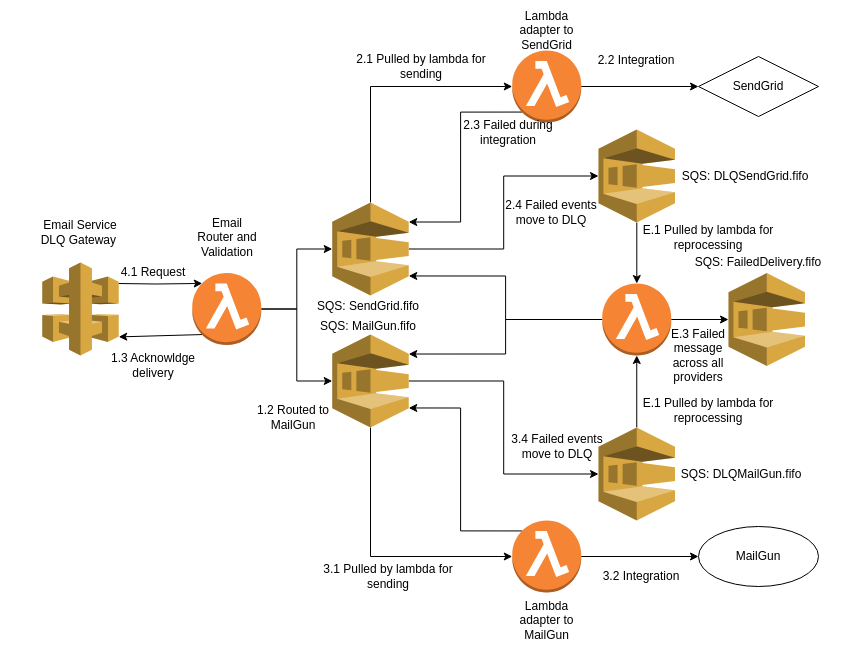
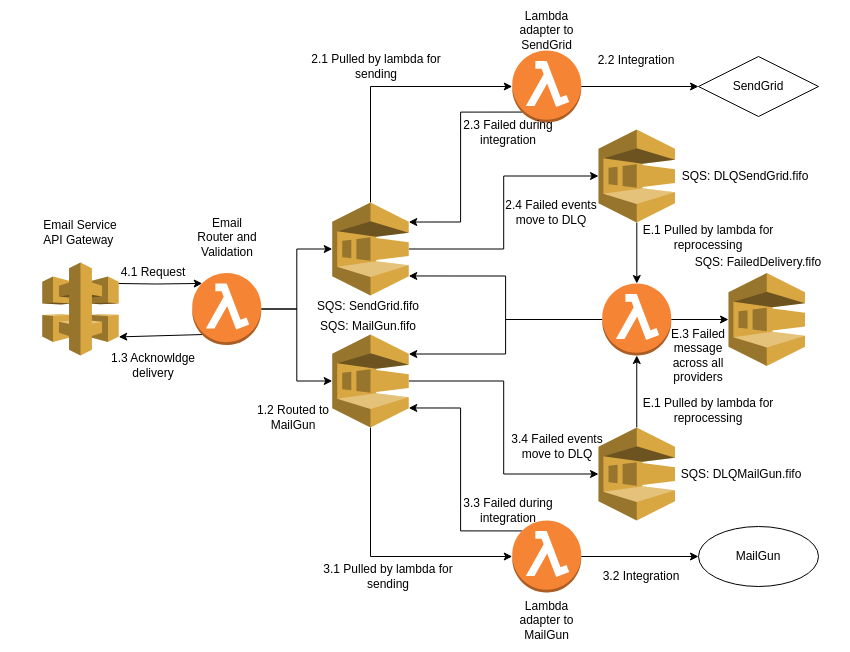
(422, 67) -> (377, 67)
(81, 233) -> (81, 233)
none -> (509, 511)
